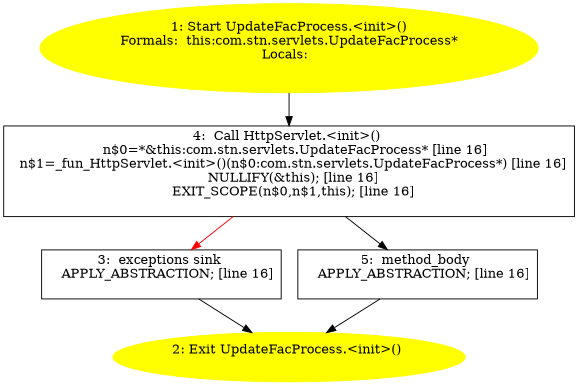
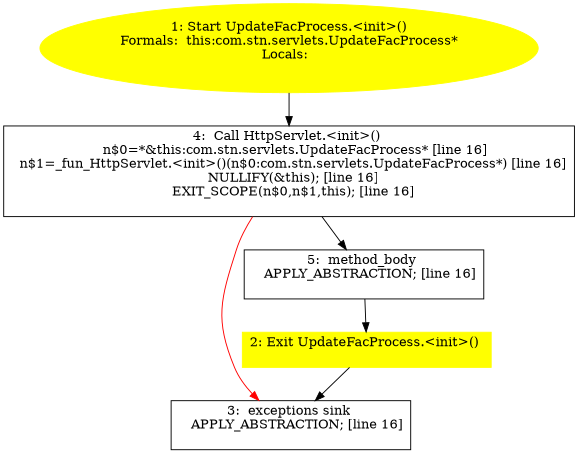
(221, 313) -> (336, 381)
(289, 357) -> (367, 350)
